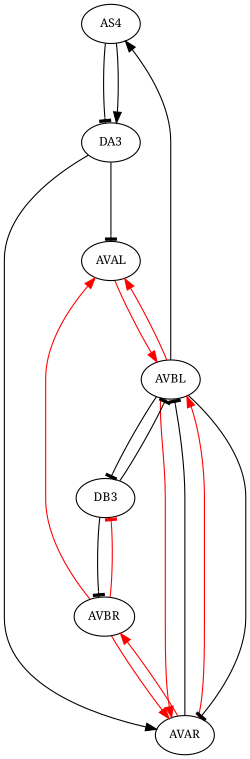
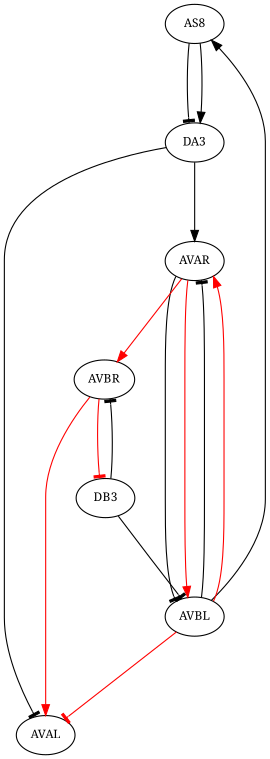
(111, 24) -> (195, 24)
(132, 317) -> none
(150, 323) -> (123, 674)
(133, 435) -> none
(136, 674) -> none
